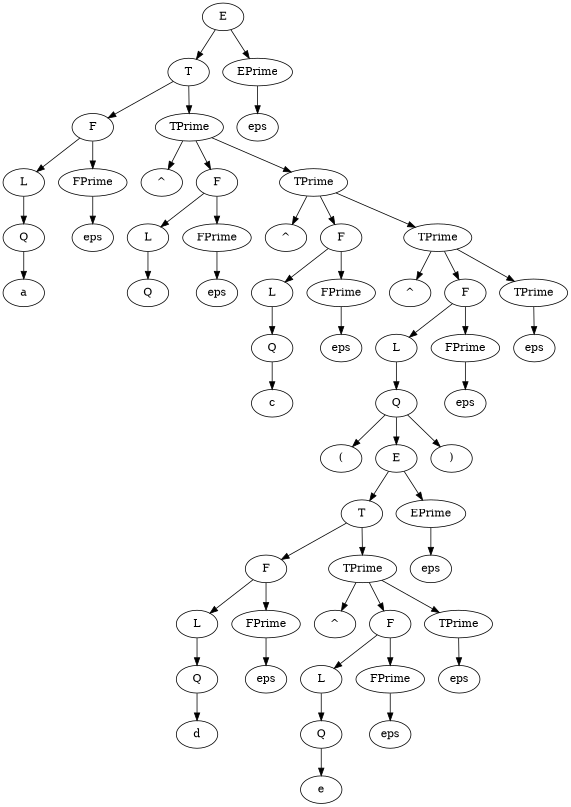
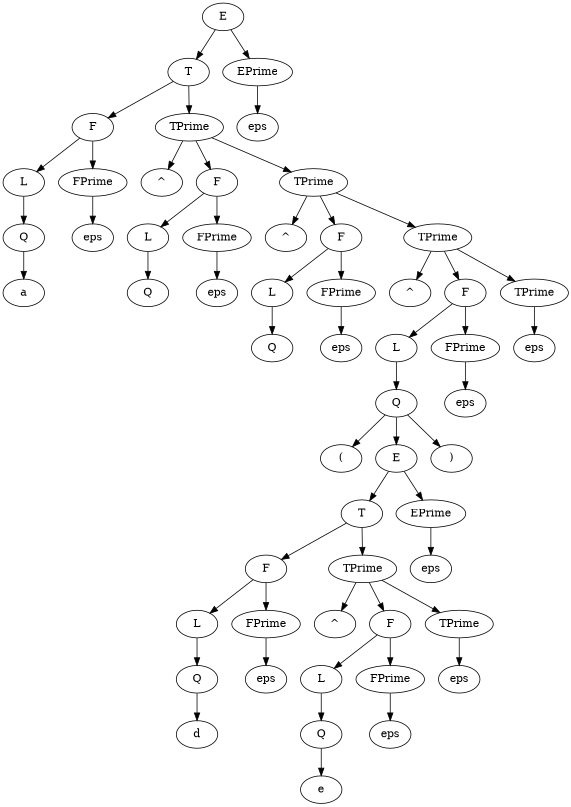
(272, 403) -> none
